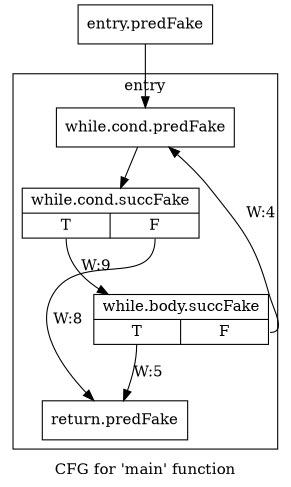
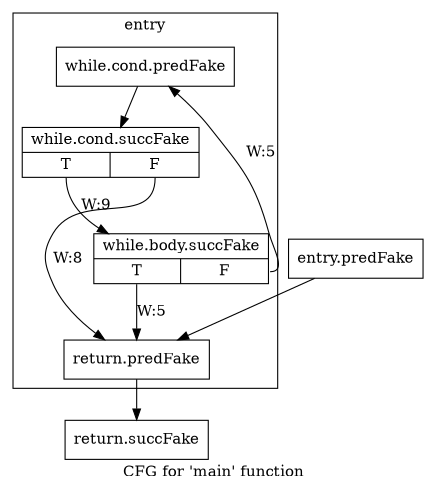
(145, 66) -> (251, 307)
(261, 213) -> (261, 152)
none -> (137, 440)
